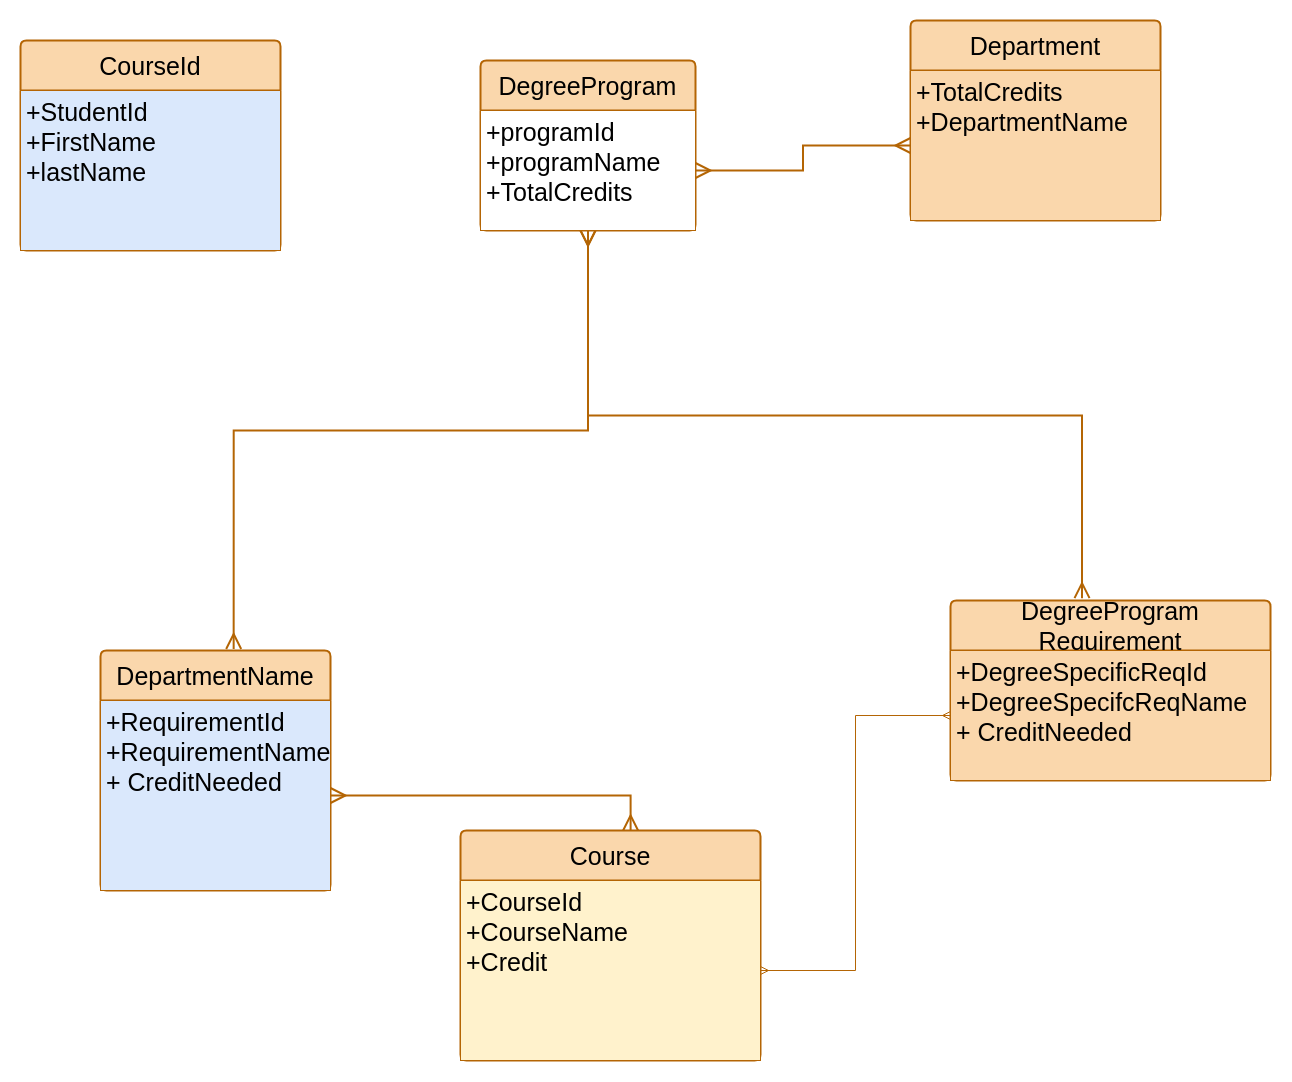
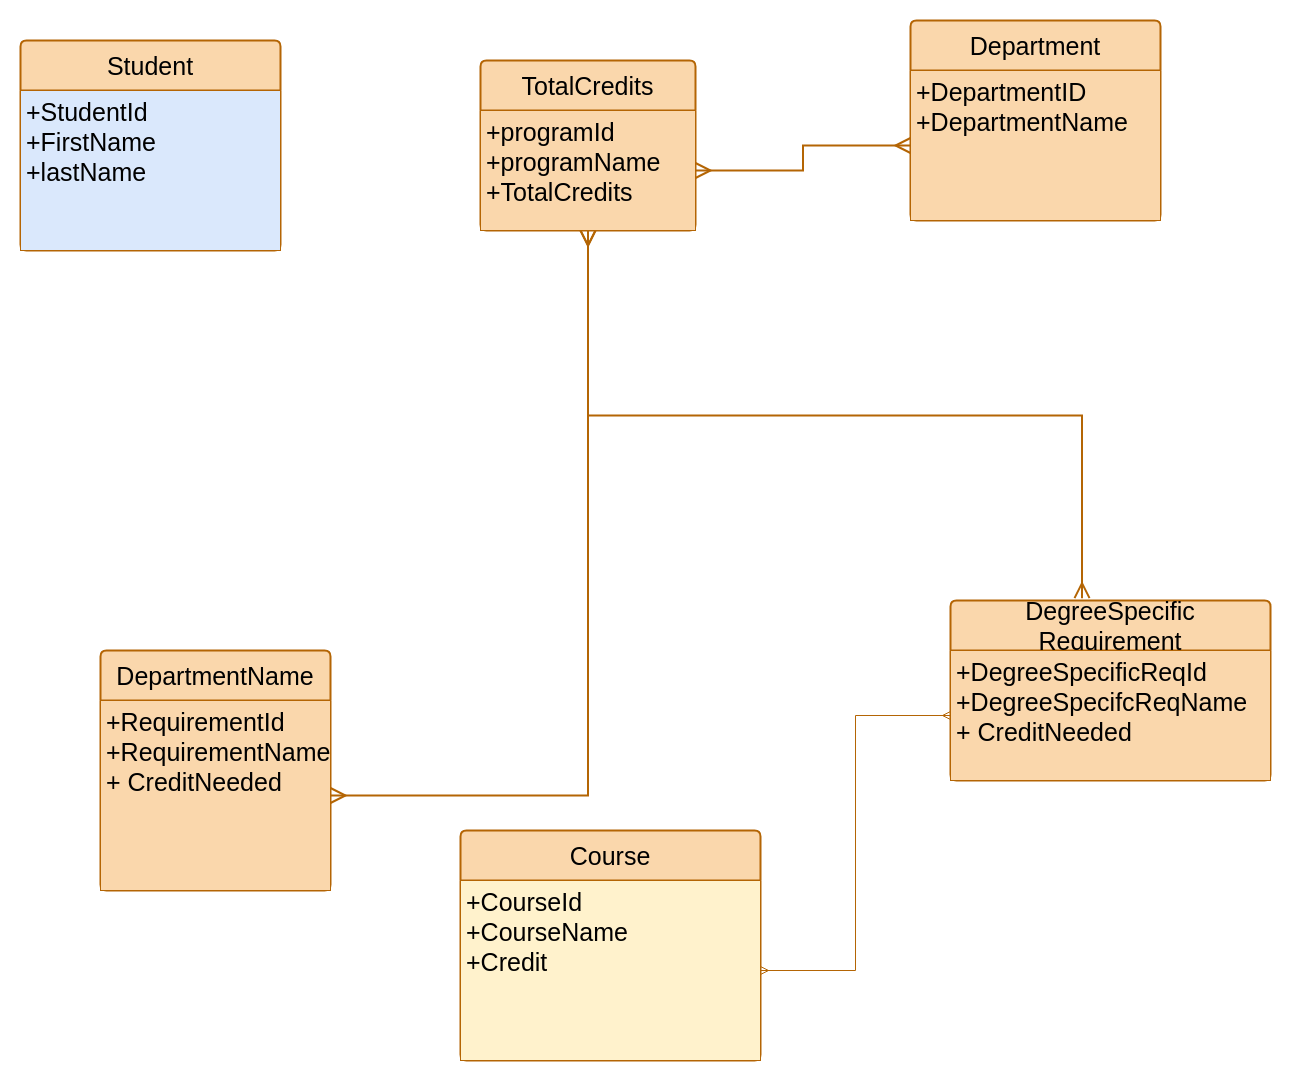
(151, 66) -> (151, 66)
(588, 86) -> (588, 86)
(1022, 108) -> (1022, 108)
(588, 171) -> (588, 171)
(301, 431) -> none
(1111, 626) -> (1111, 626)
(216, 796) -> (216, 796)
(626, 796) -> (588, 615)
